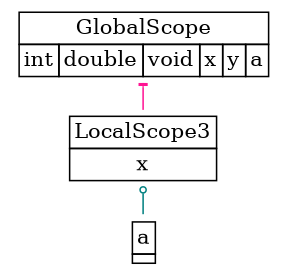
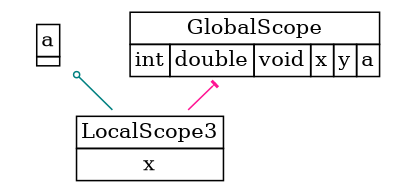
(143, 204) -> (96, 93)
